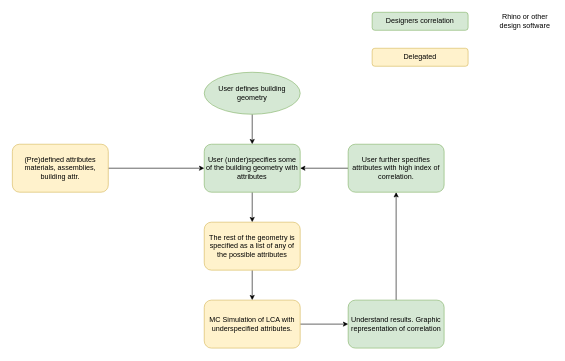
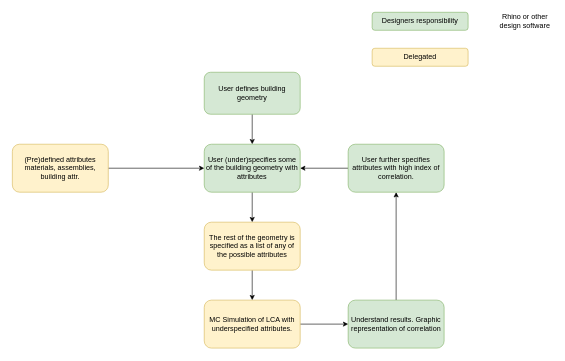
(420, 21) -> (420, 21)
(252, 93) -> (252, 93)
